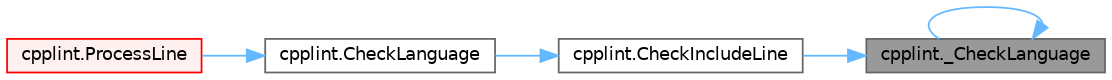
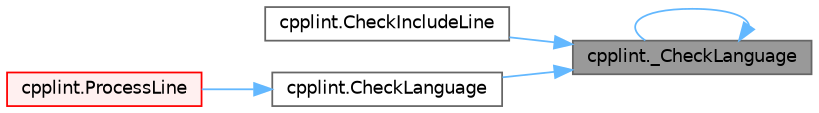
(518, 56) -> (528, 75)
